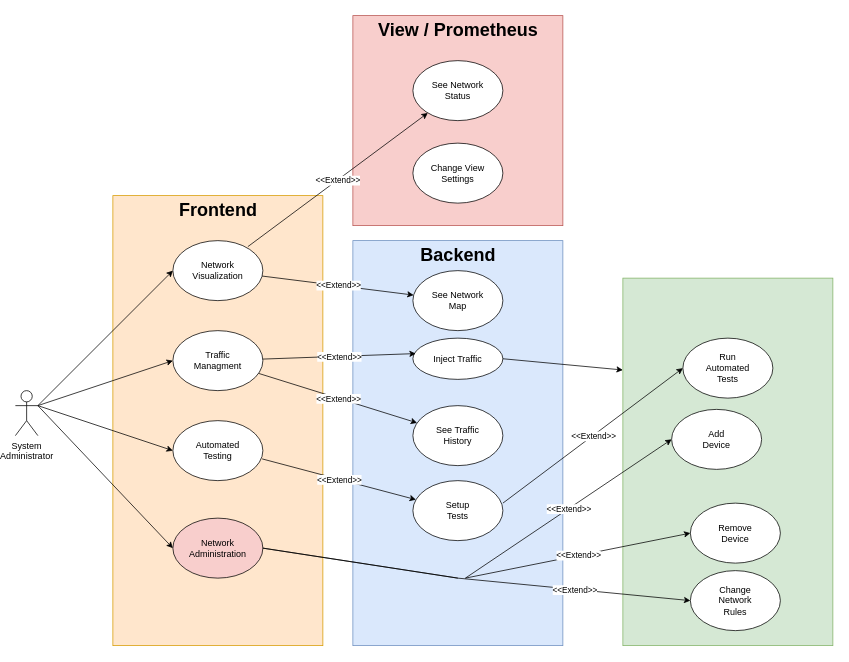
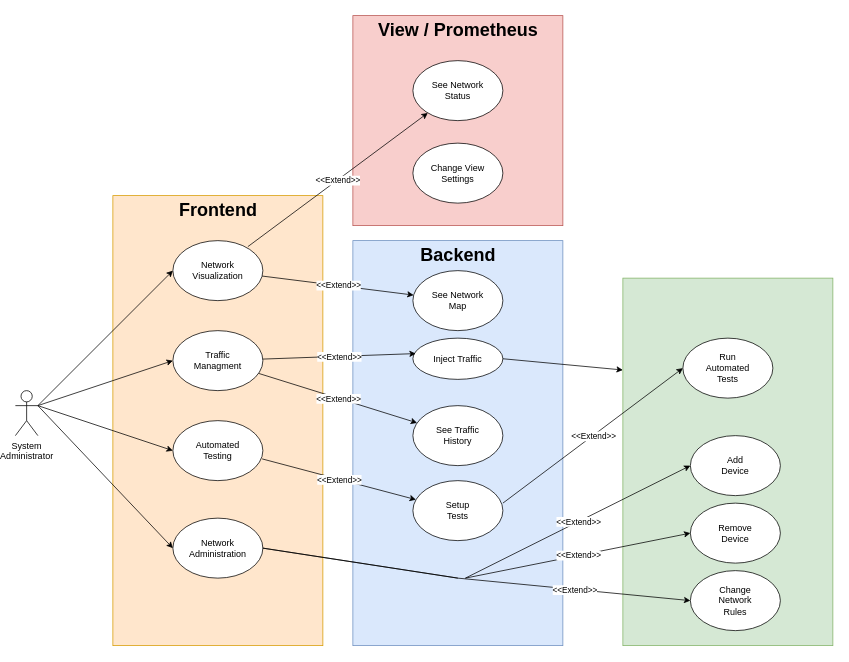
(717, 439) -> (735, 465)
(218, 548) -> (218, 548)
